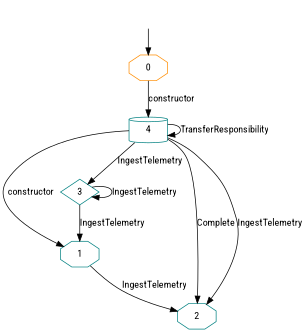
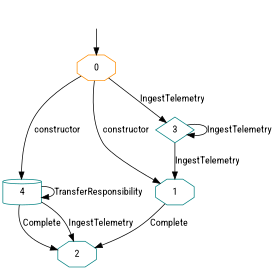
(114, 161) -> (135, 98)
(23, 164) -> (103, 143)
(154, 285) -> (169, 223)
